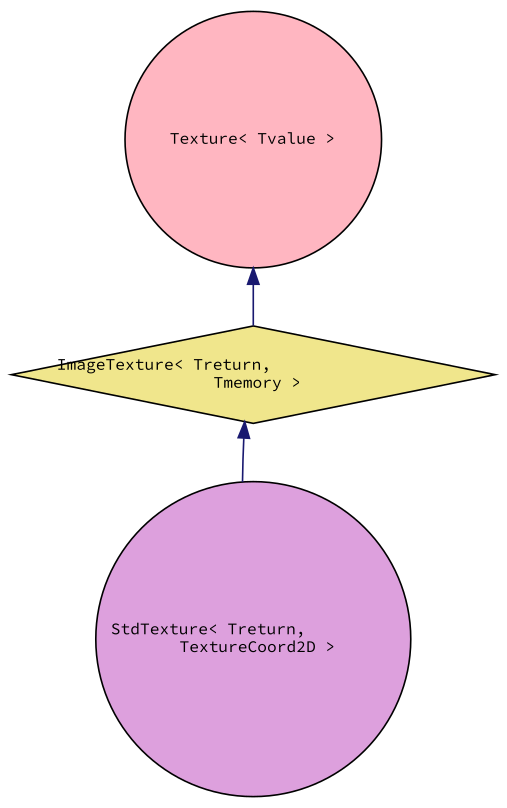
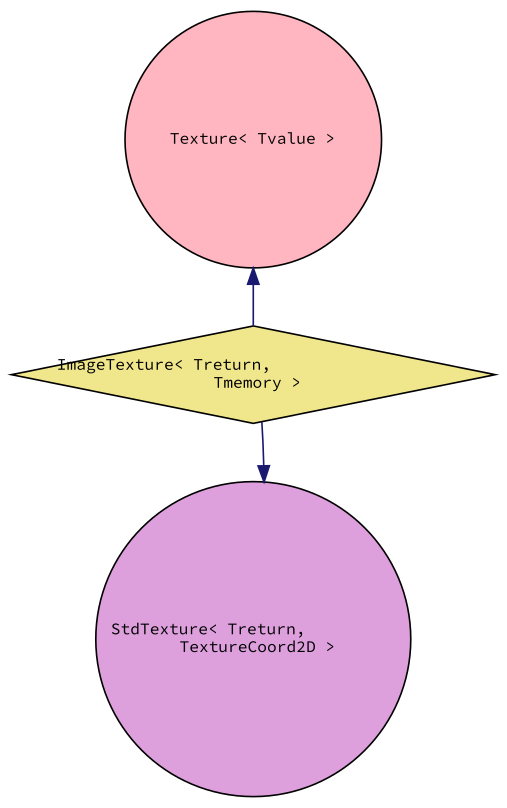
(243, 460) -> (263, 444)
